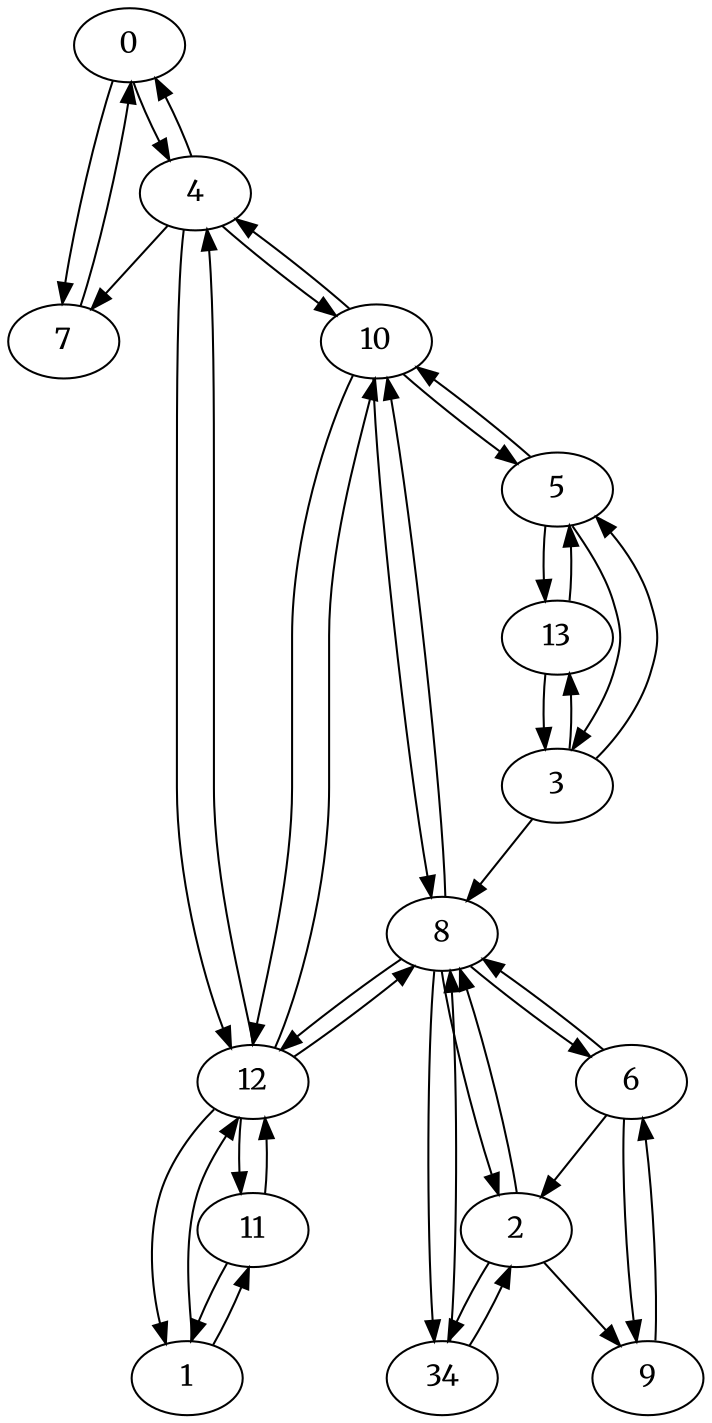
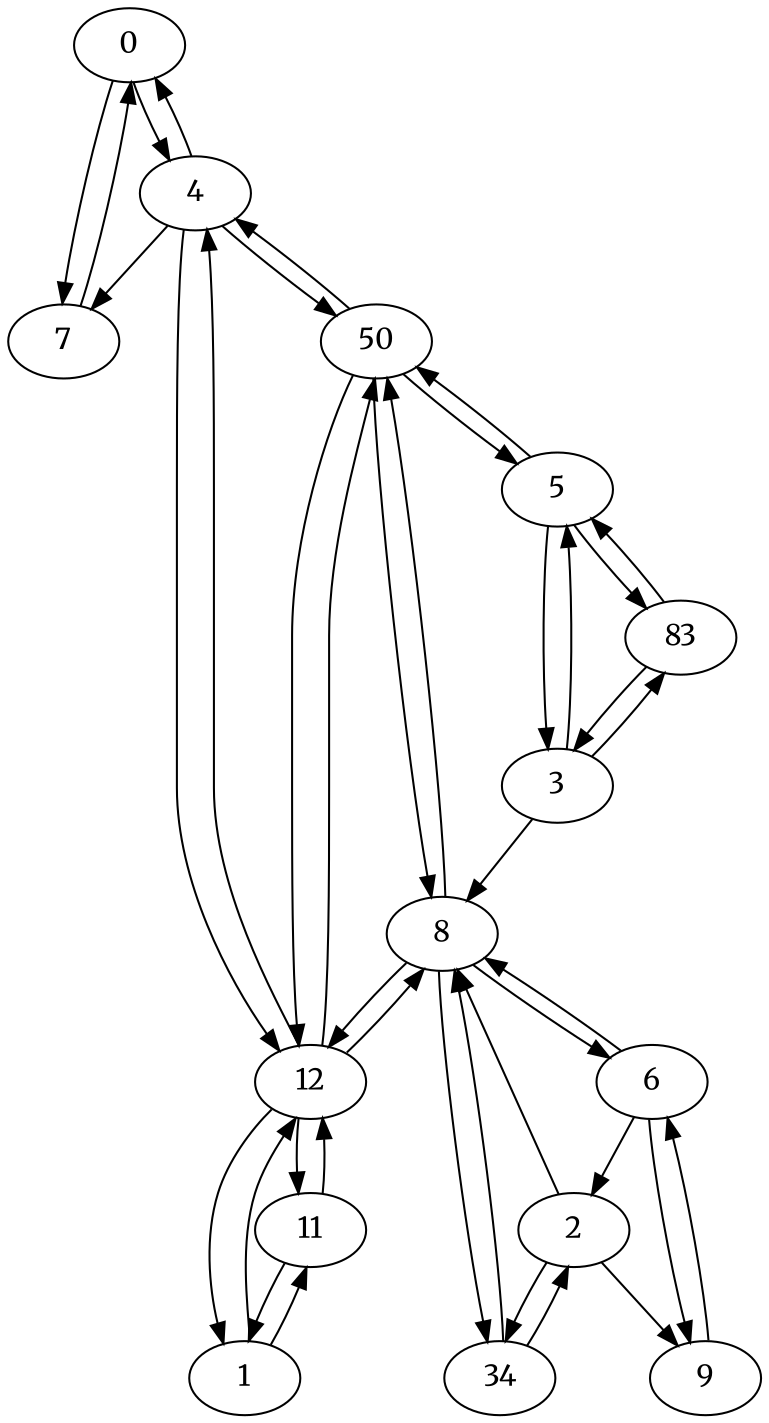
(376, 341) -> (376, 341)
(557, 638) -> (681, 638)
(468, 1094) -> none
